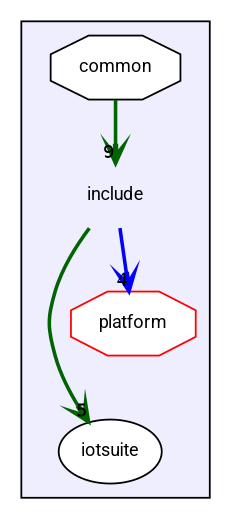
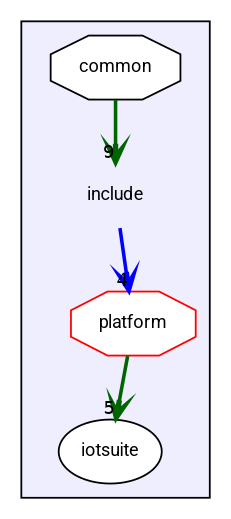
(50, 316) -> (123, 379)
